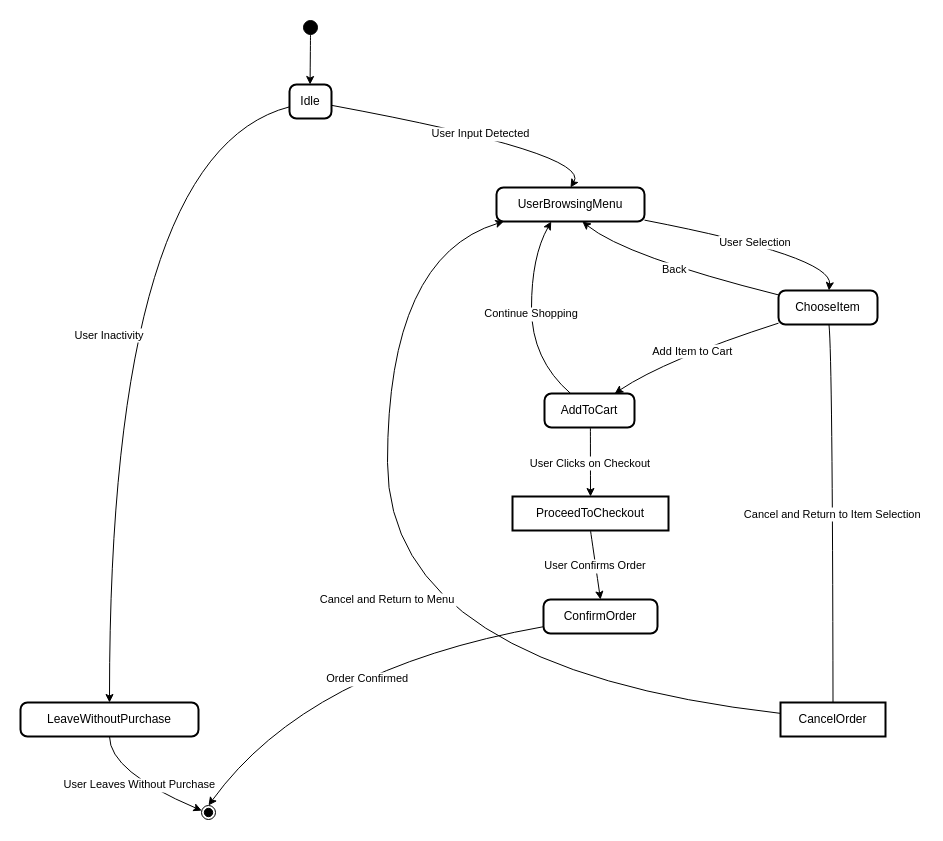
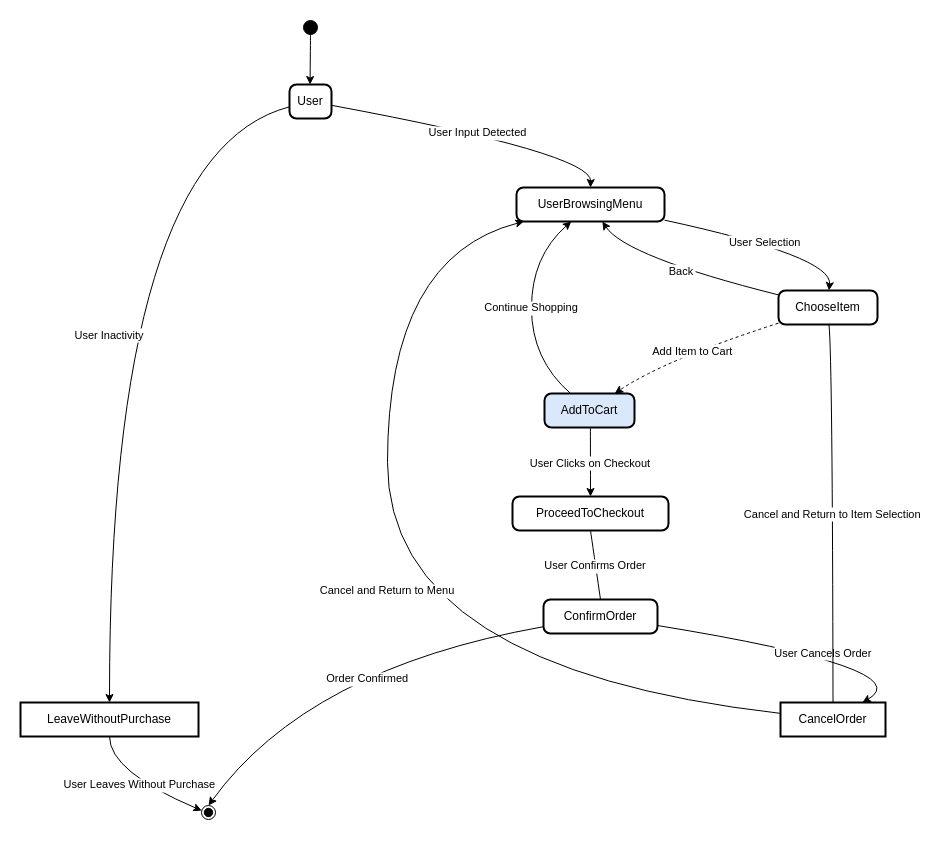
(311, 102) -> (311, 102)
(571, 205) -> (591, 205)
(652, 372) -> (652, 372)
(590, 411) -> (590, 411)
(591, 514) -> (591, 514)
(599, 591) -> (600, 593)
none -> (777, 648)
(110, 720) -> (110, 720)
